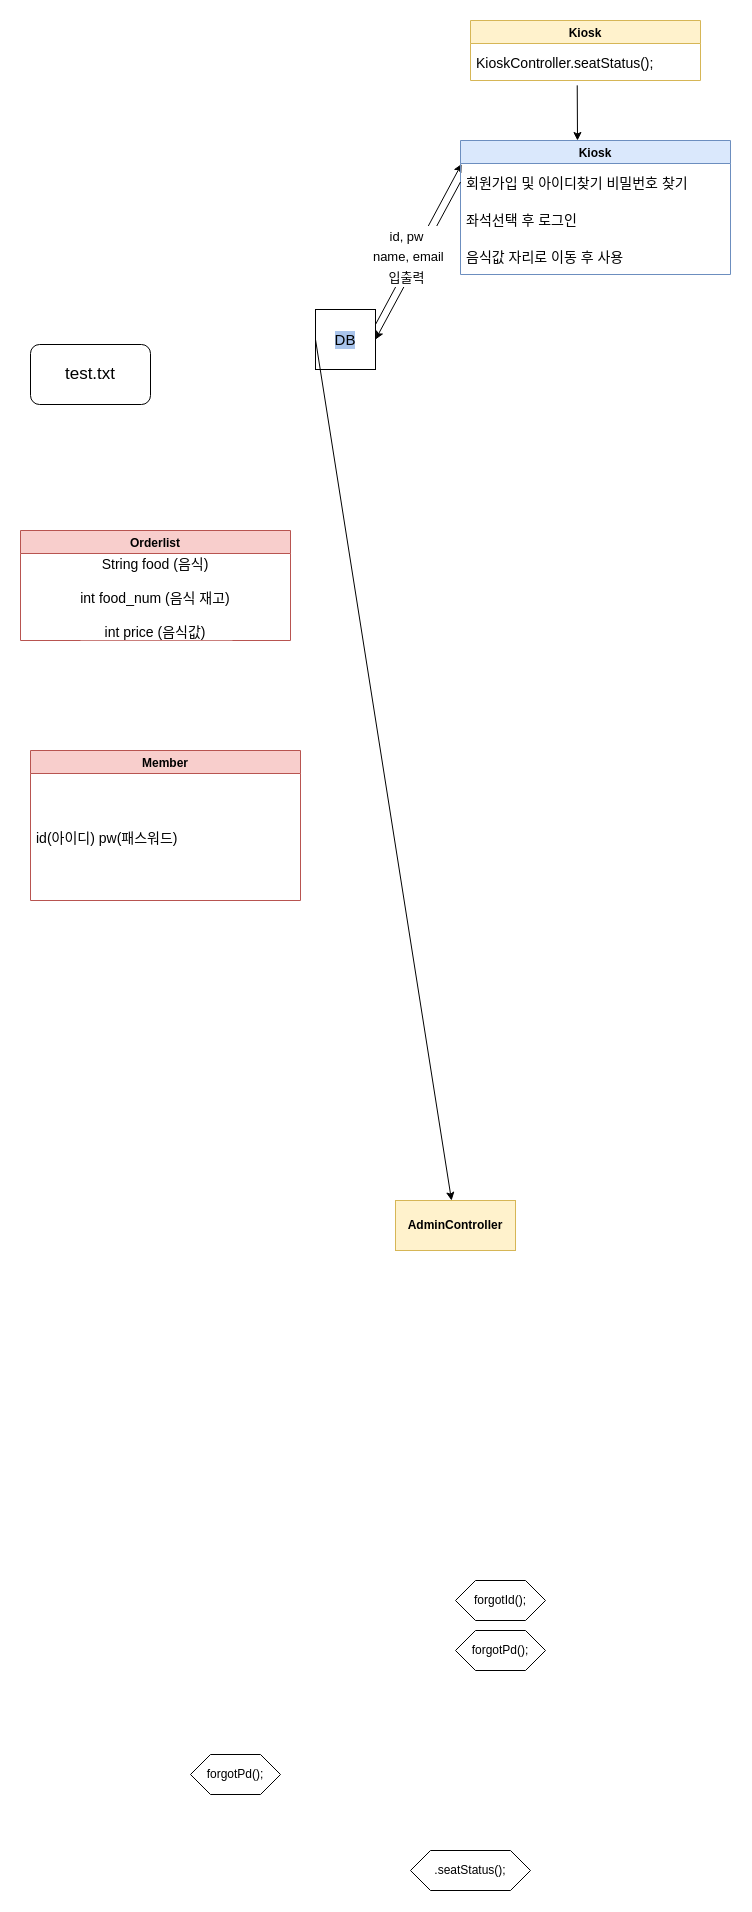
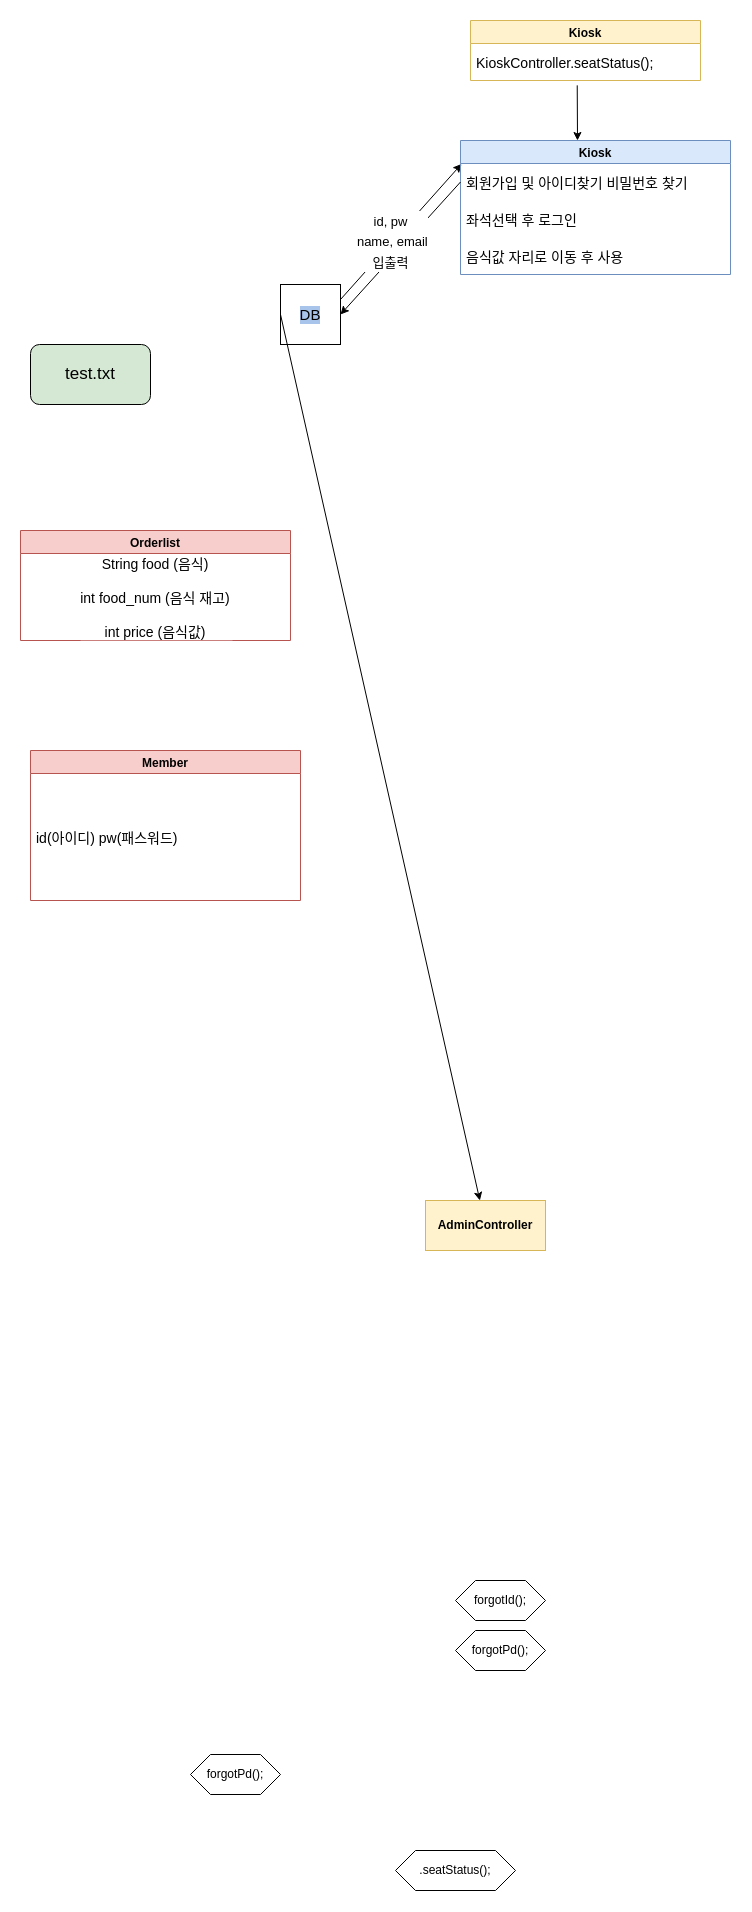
(346, 340) -> (311, 315)
(91, 375) -> (91, 375)
(456, 1226) -> (486, 1226)
(471, 1871) -> (456, 1871)
